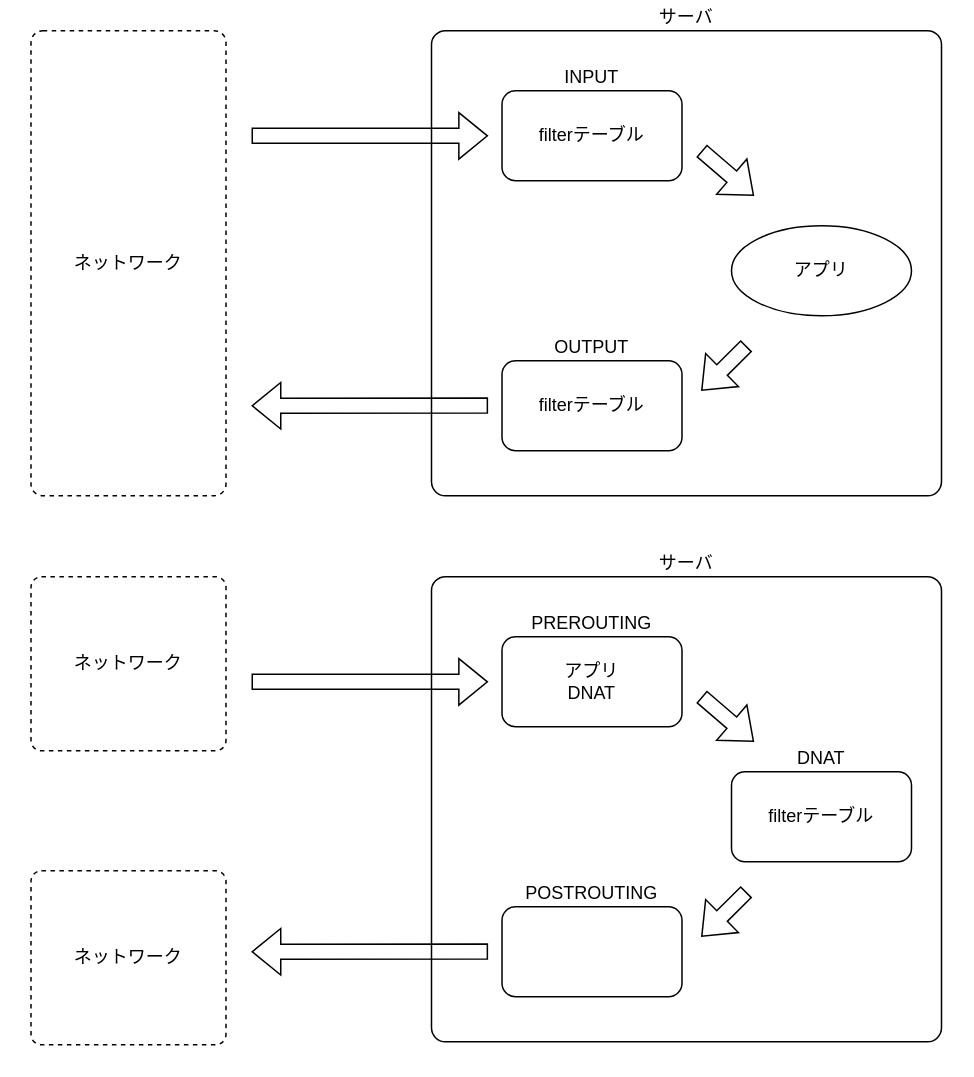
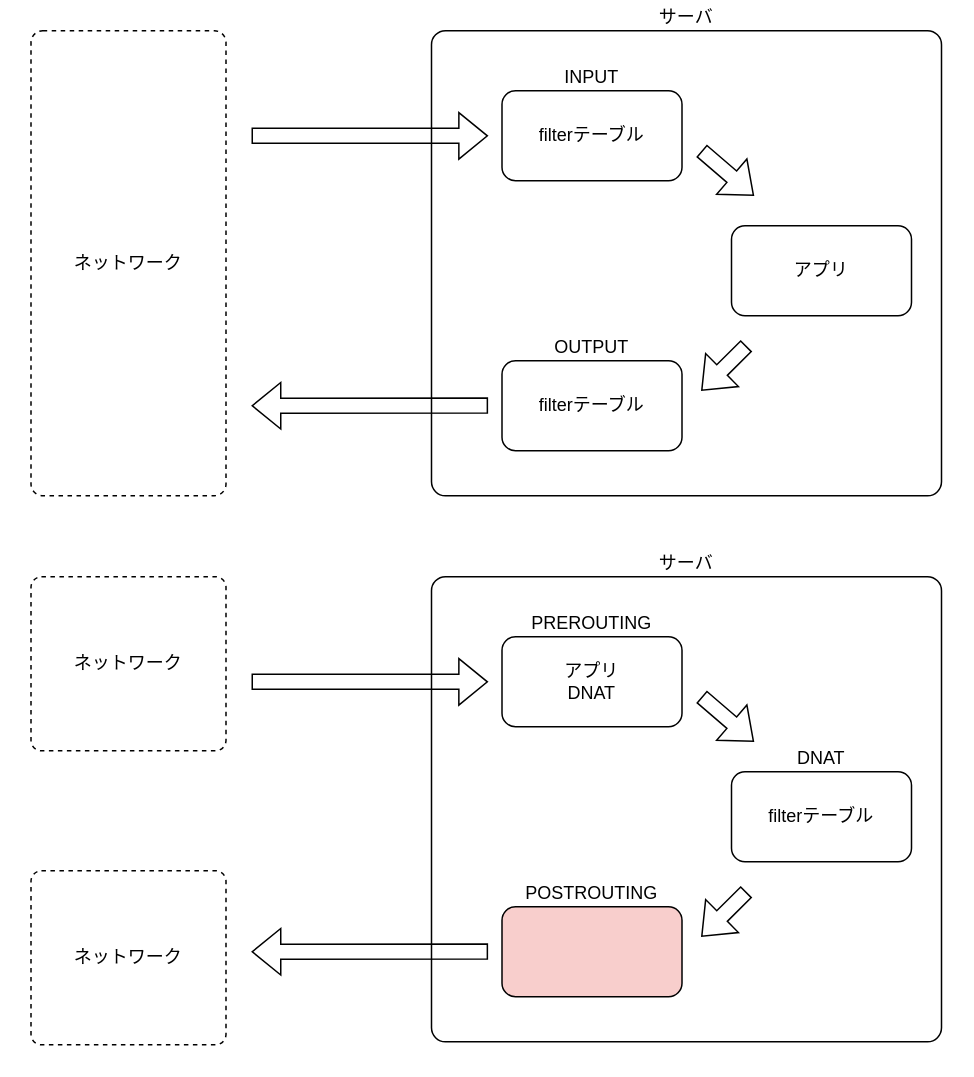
(821, 271) -> (821, 271)
(592, 952) -> (592, 952)
